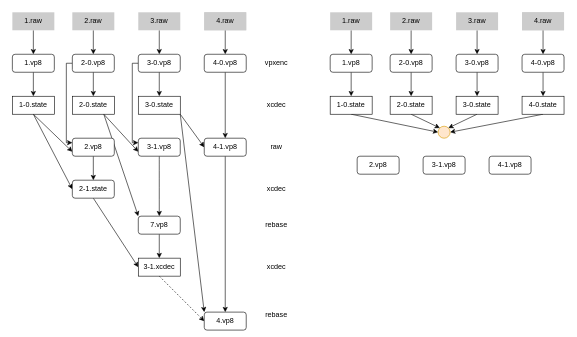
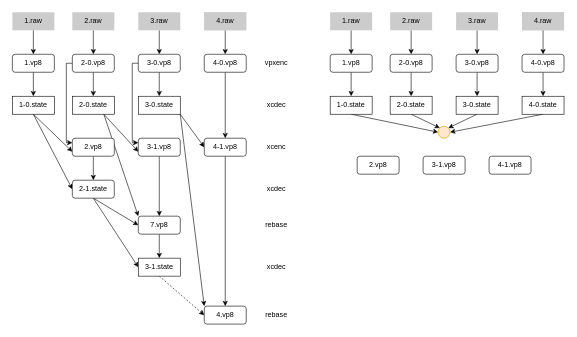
(277, 147) -> (277, 147)
none -> (116, 212)
(159, 267) -> (159, 267)
(225, 321) -> (225, 315)
